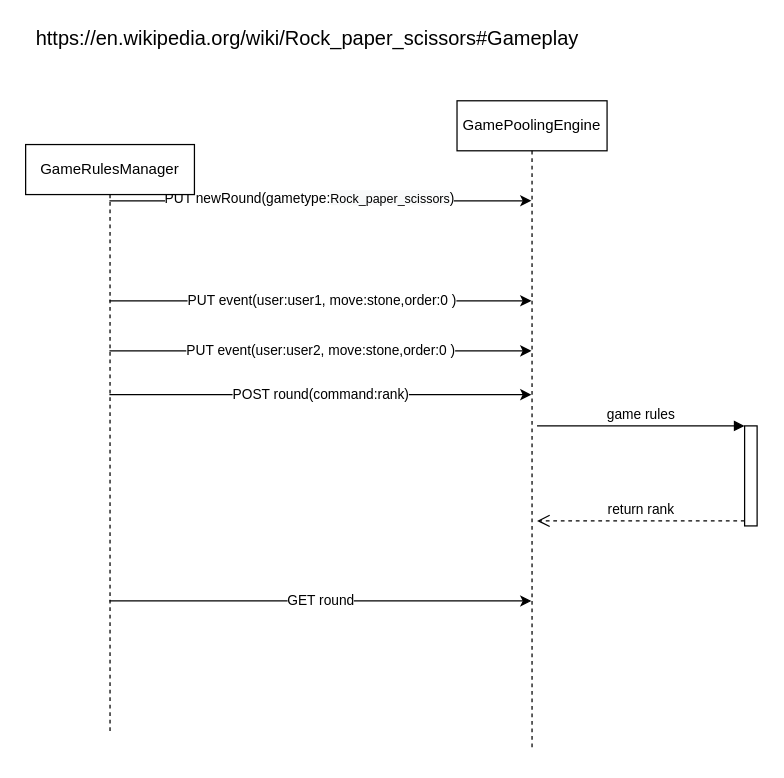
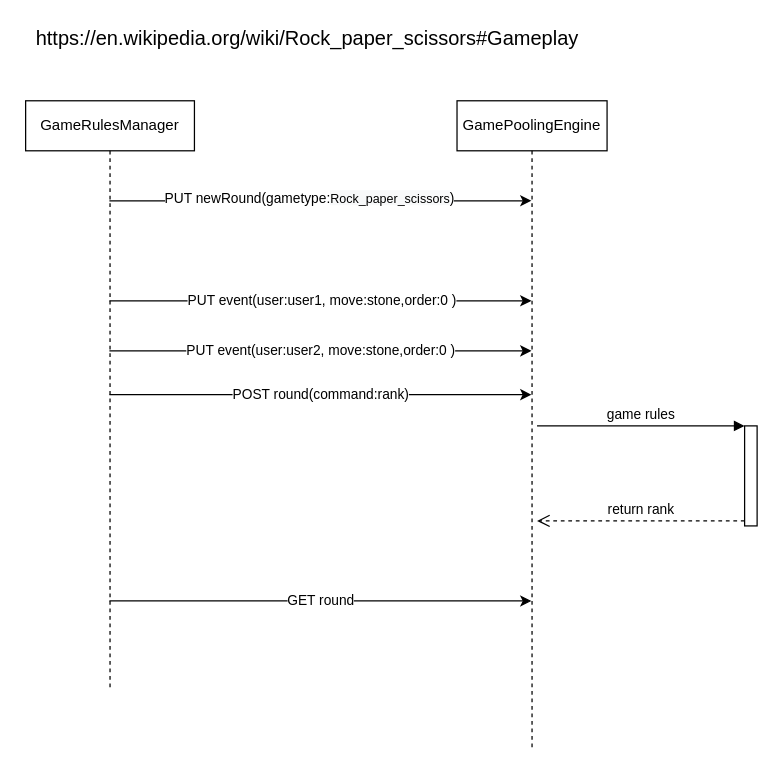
(110, 438) -> (110, 394)
